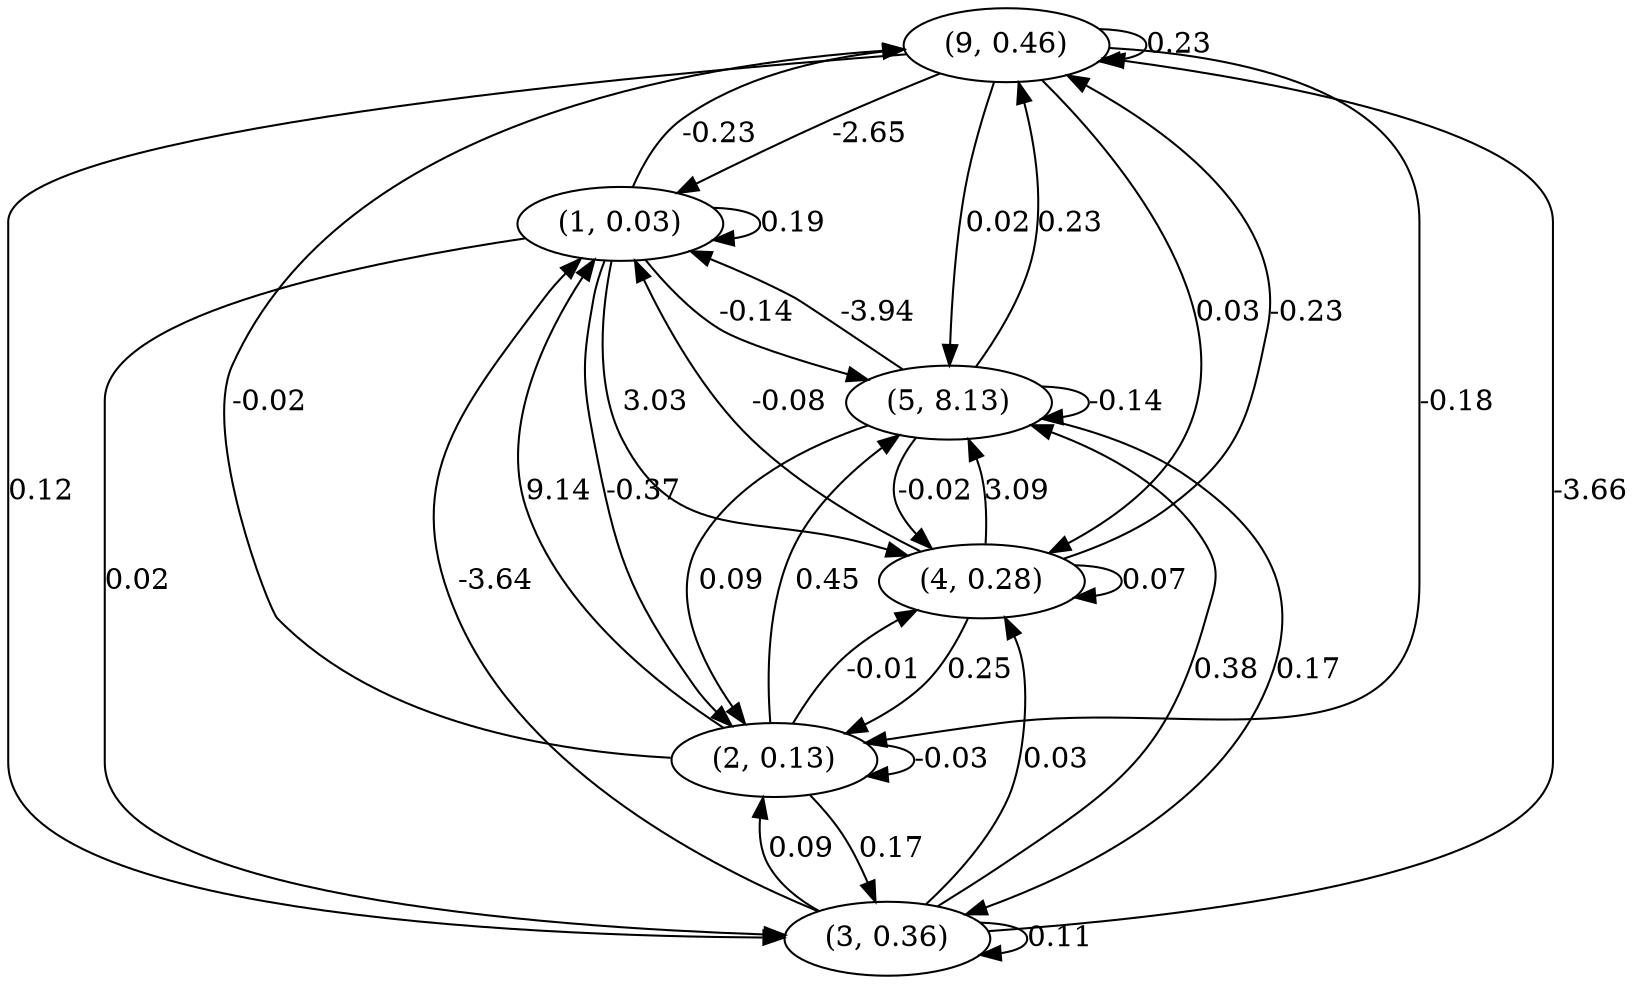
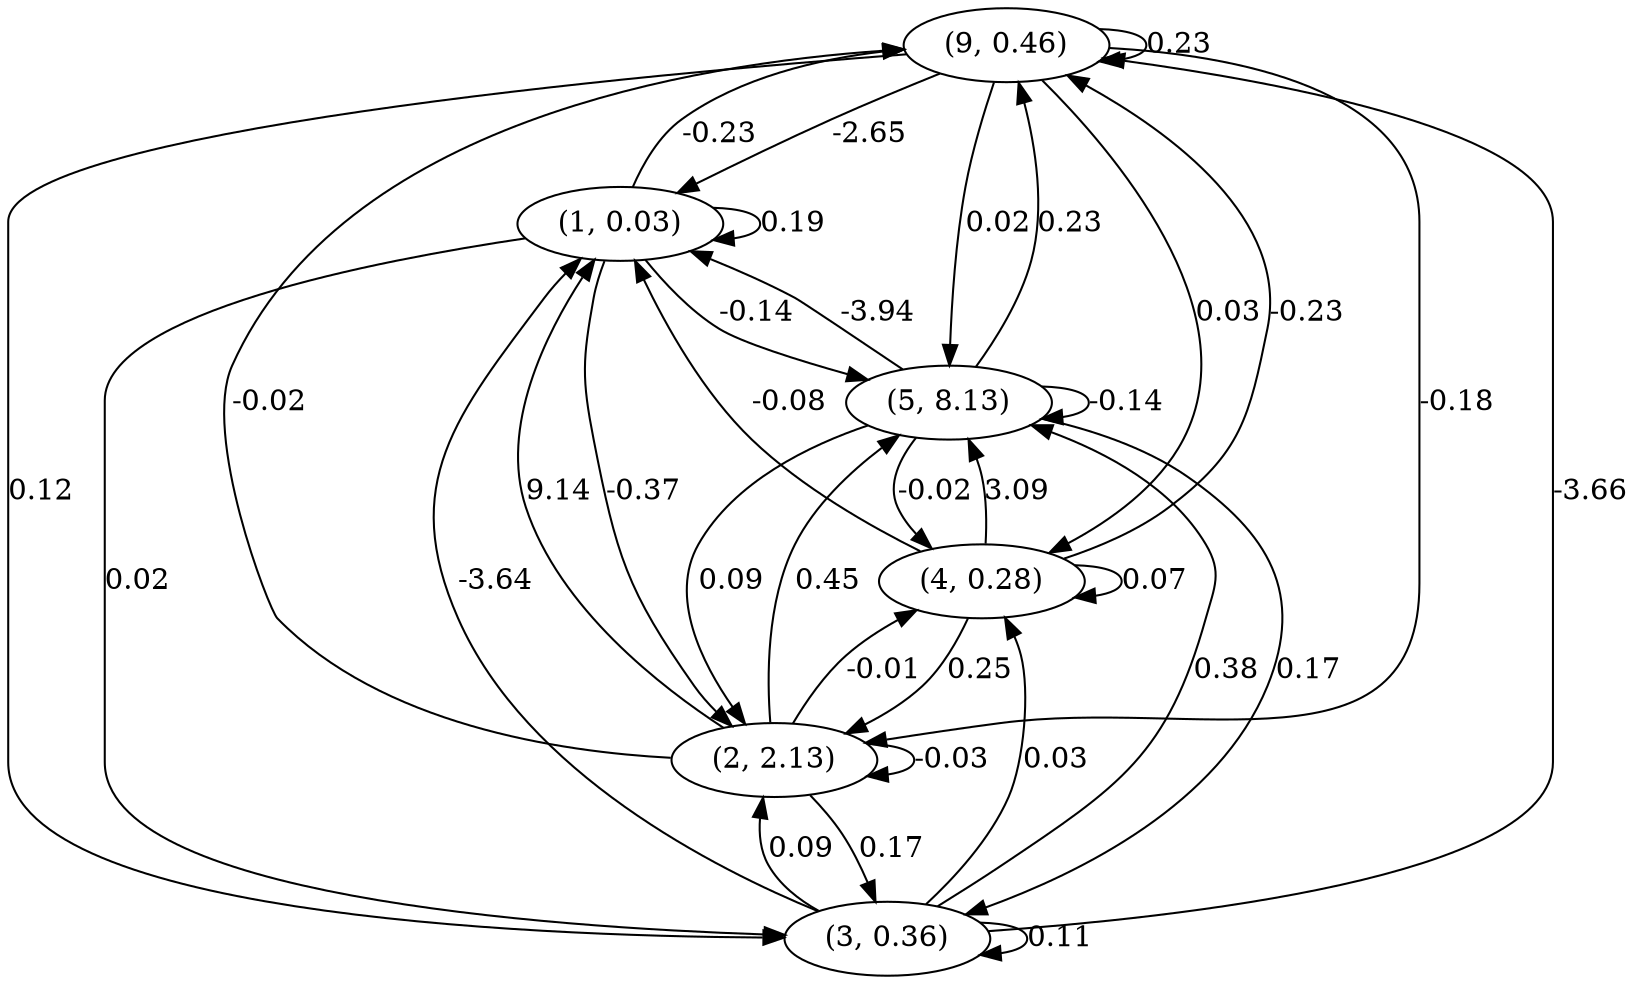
(658, 487) -> none
(774, 760) -> (774, 760)
